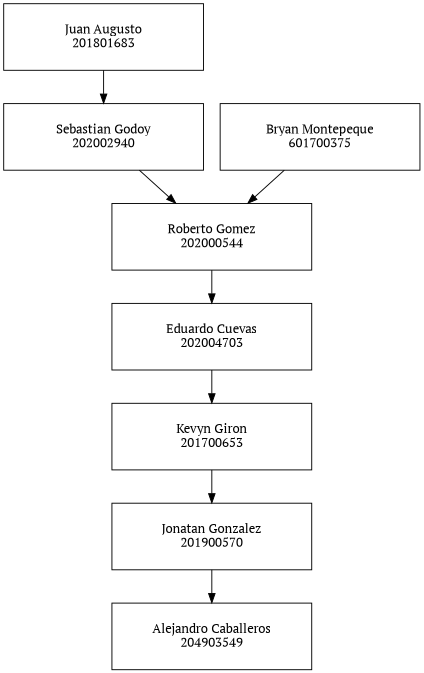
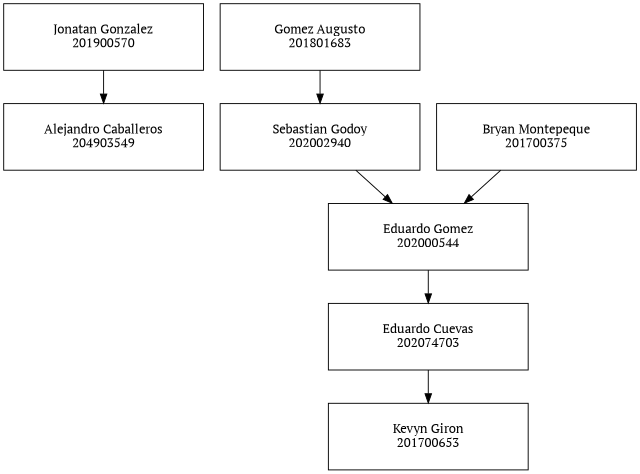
(104, 37) -> (320, 37)
(320, 137) -> (536, 137)
(212, 237) -> (428, 237)
(212, 337) -> (428, 337)
(212, 482) -> none
